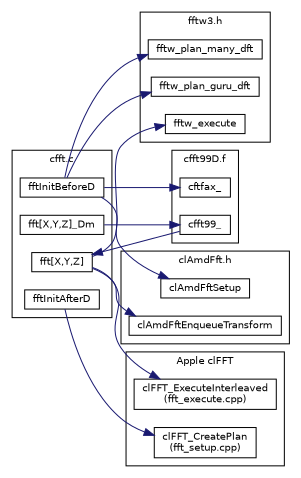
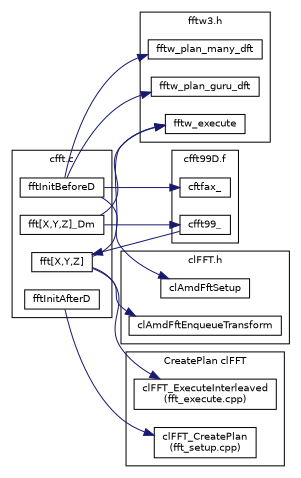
none -> (115, 164)
(205, 261) -> (205, 261)
(205, 361) -> (205, 361)
